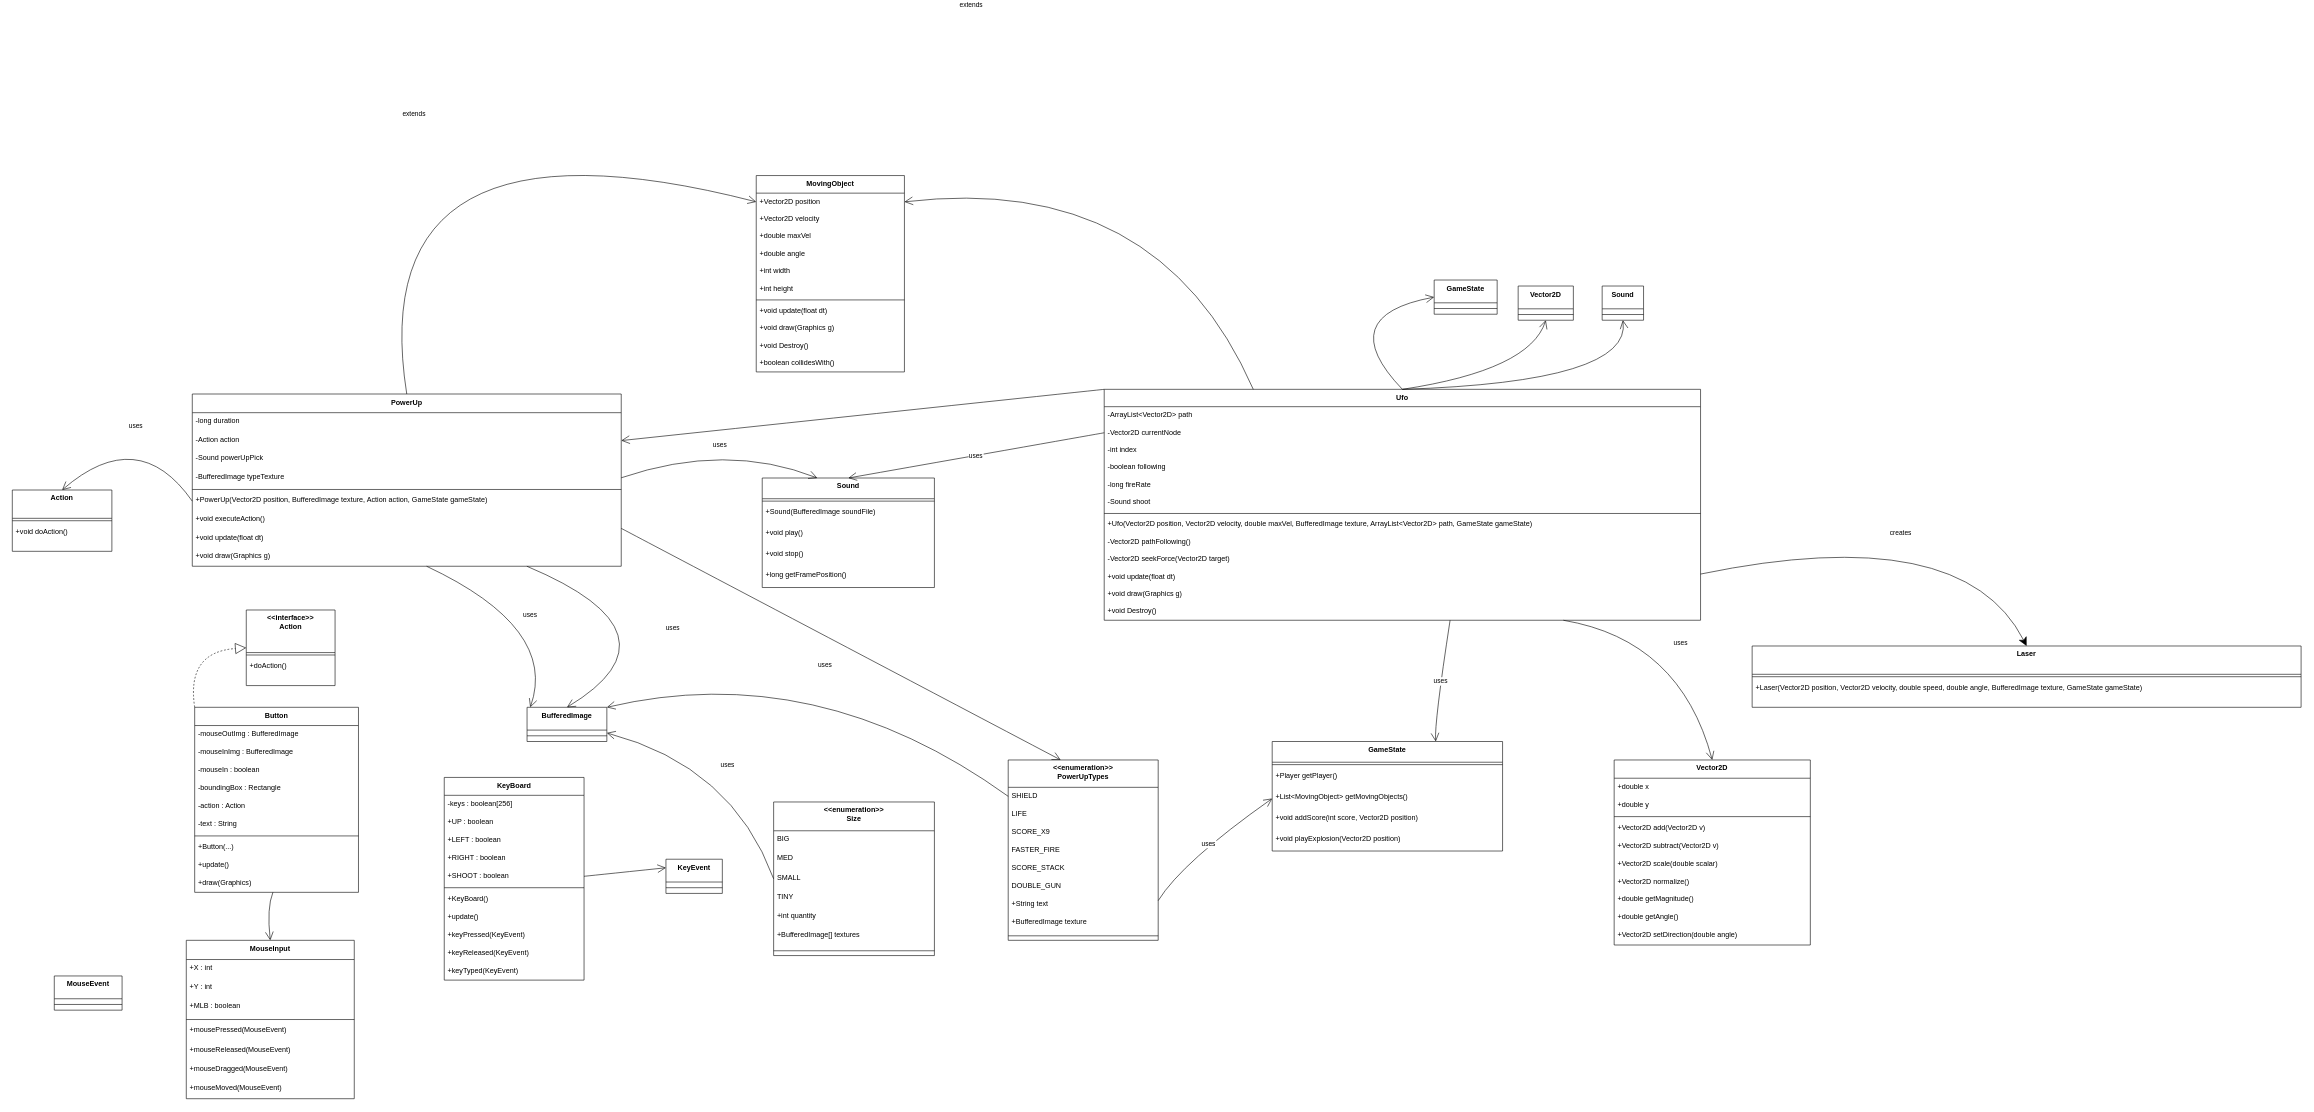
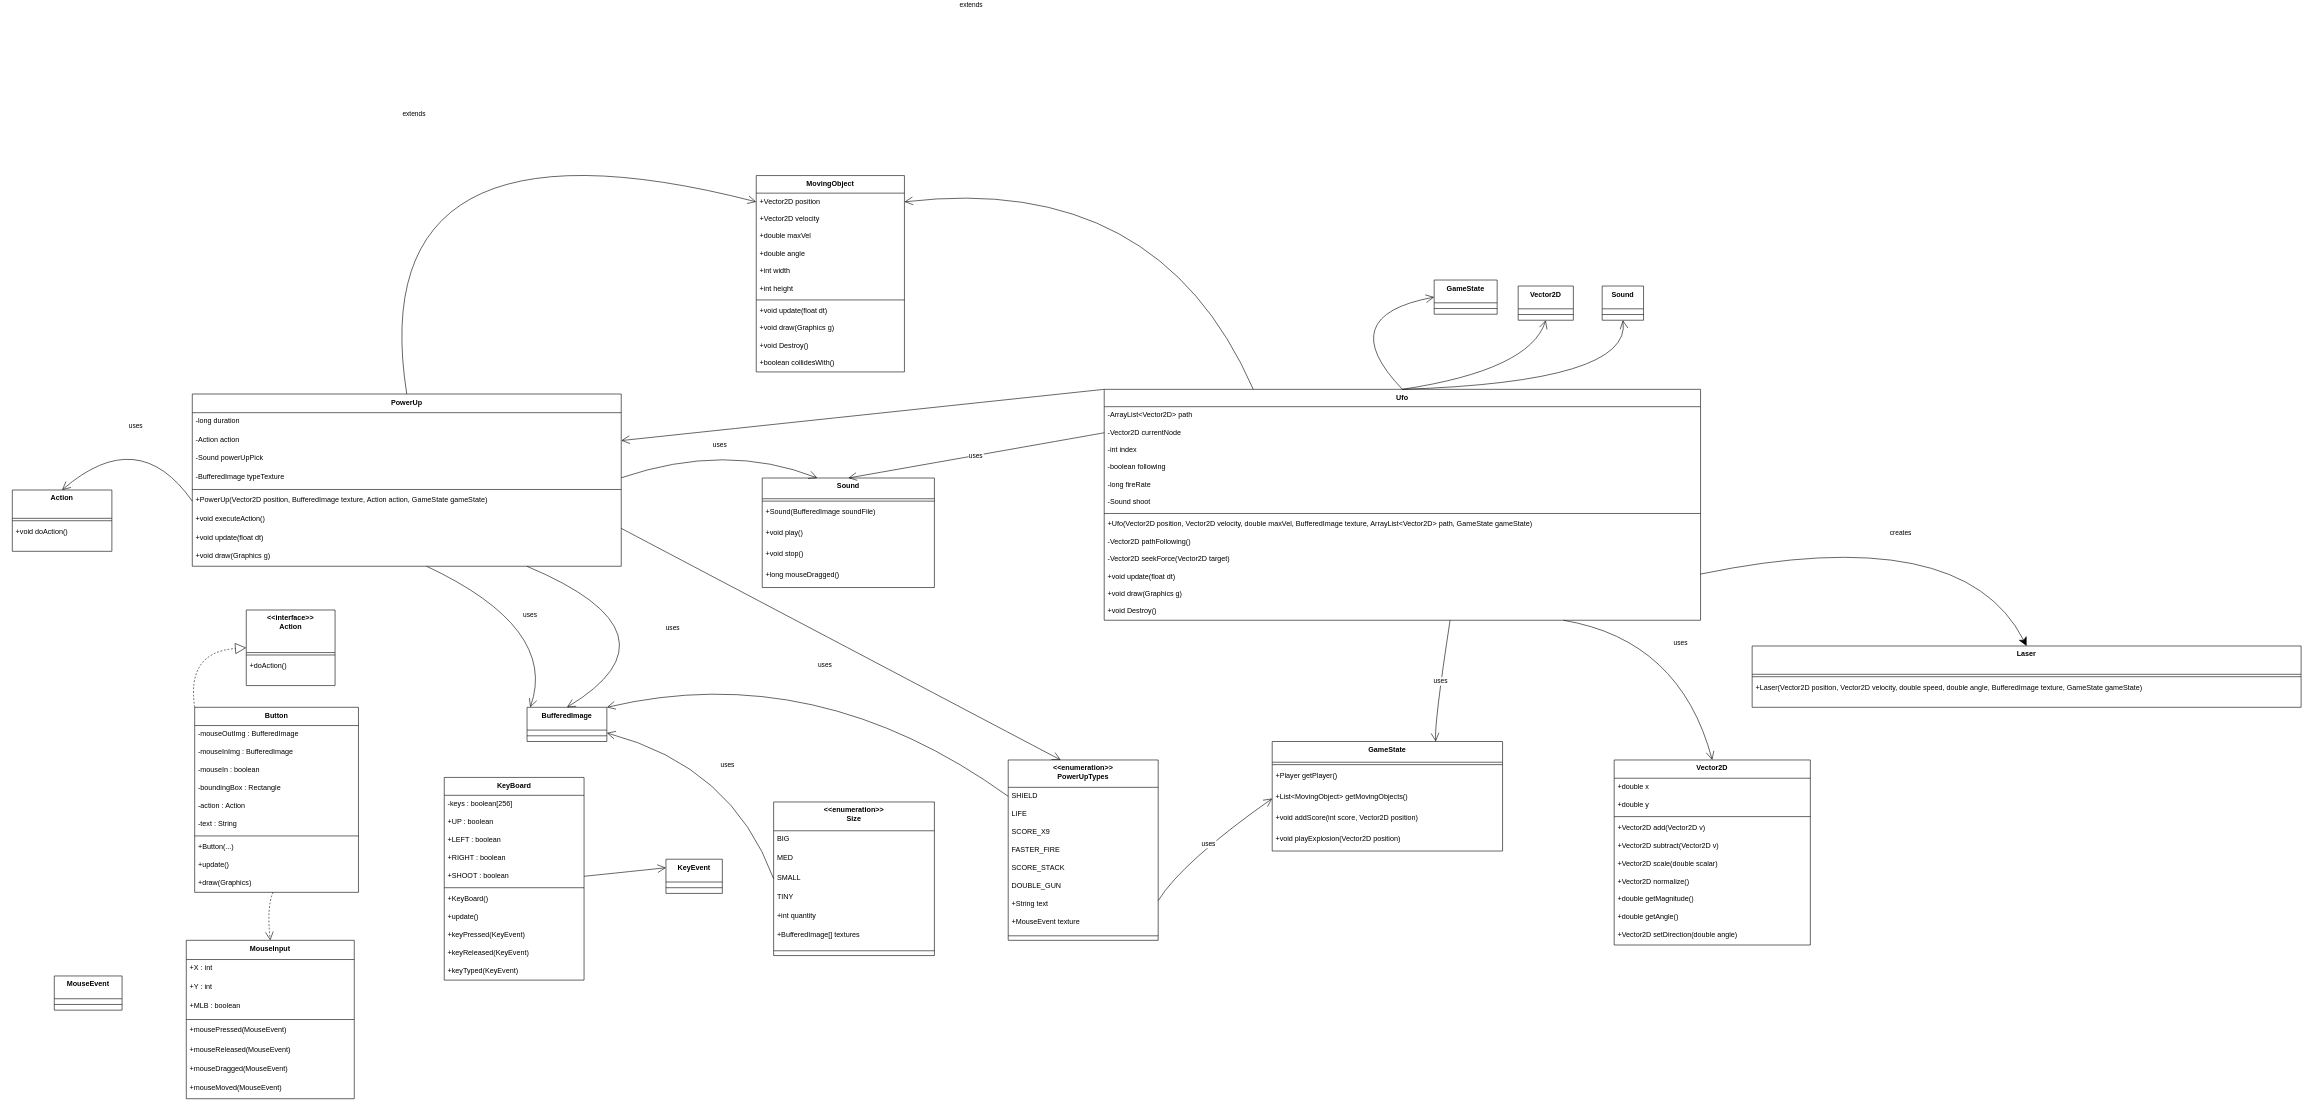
(810, 575) -> (804, 575)
(269, 915) -> (269, 915)
(1055, 921) -> (1049, 921)
